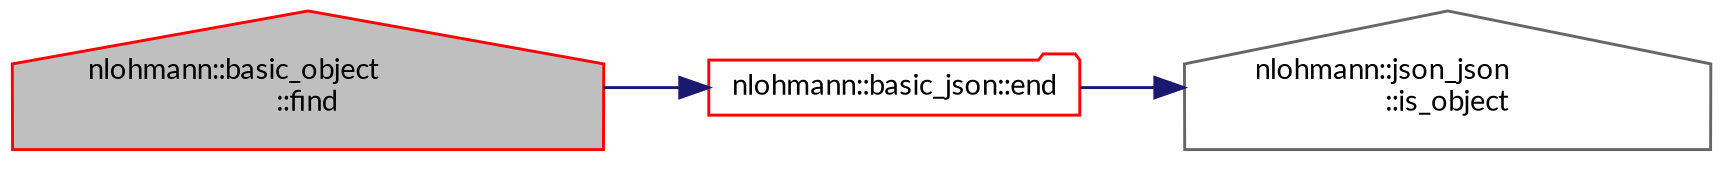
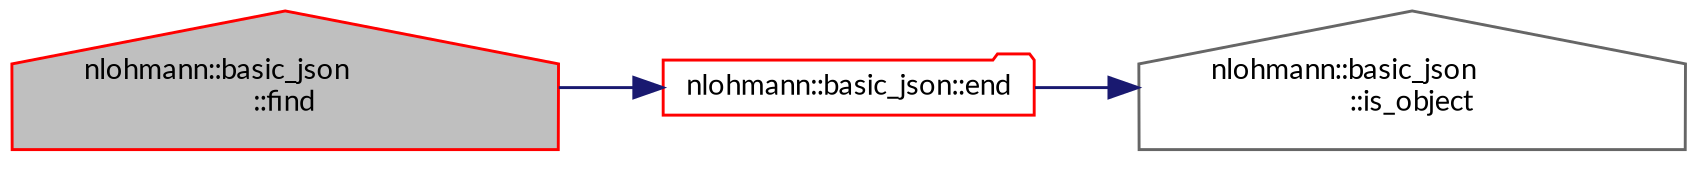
(308, 88) -> (285, 88)
(1448, 88) -> (1412, 88)
